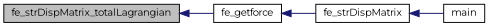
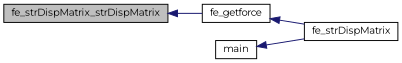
(92, 13) -> (86, 13)
(431, 13) -> (285, 42)
